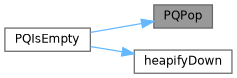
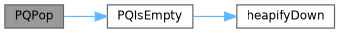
(116, 28) -> (80, 16)
